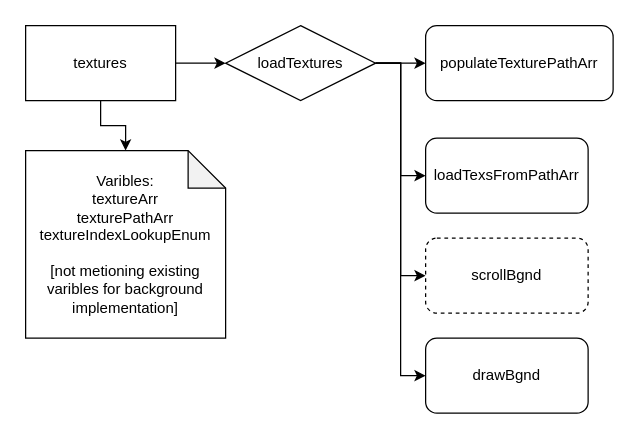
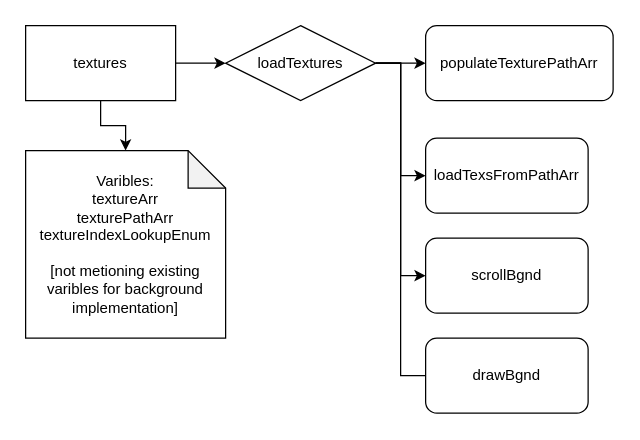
(507, 276) -> (507, 276)
(416, 376) -> (419, 376)
